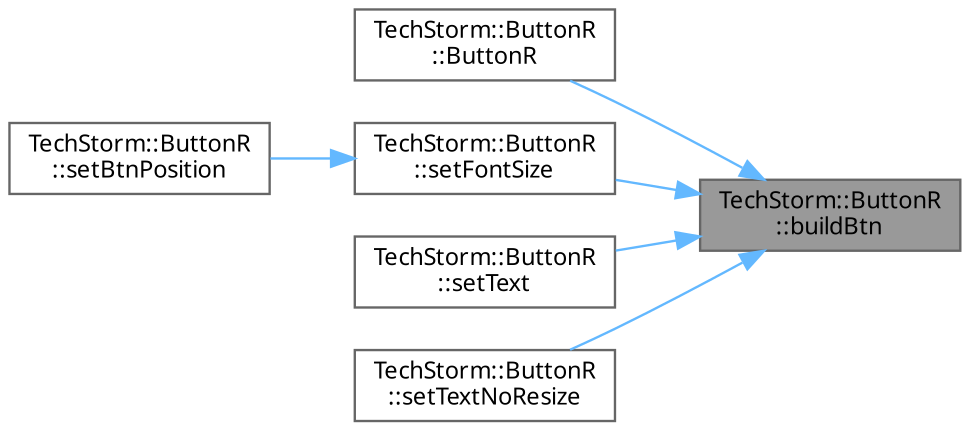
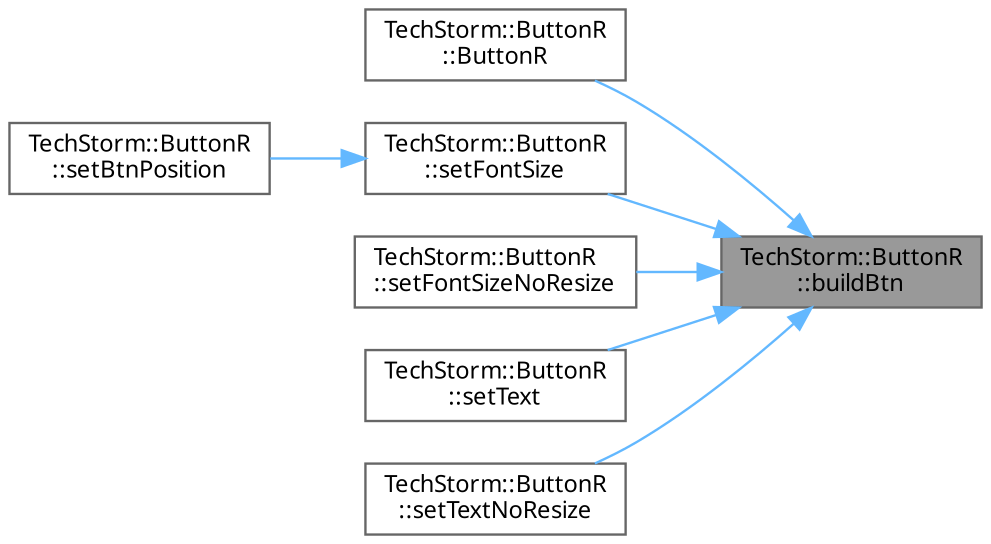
none -> (496, 272)
